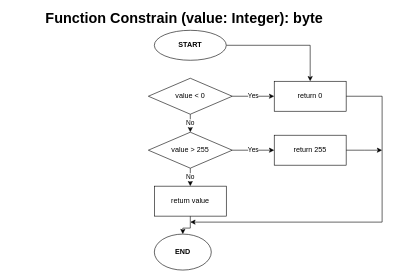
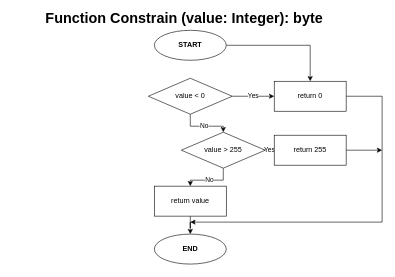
(191, 150) -> (224, 150)
(183, 252) -> (191, 249)
